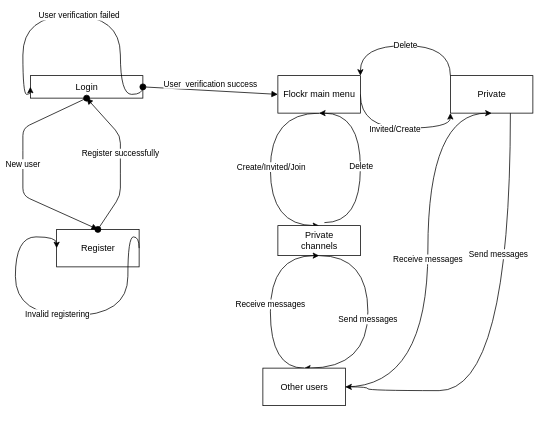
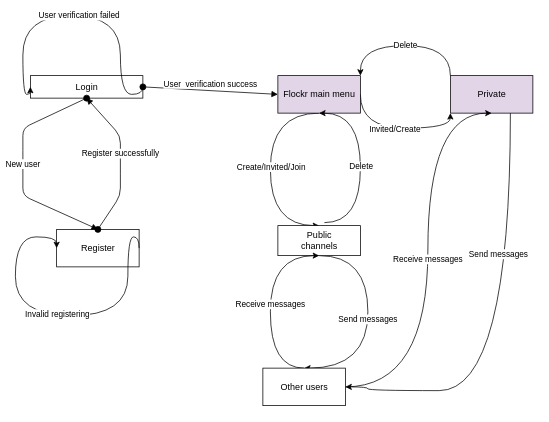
(319, 94) -> (319, 94)
(492, 94) -> (492, 94)
(320, 240) -> (320, 240)
